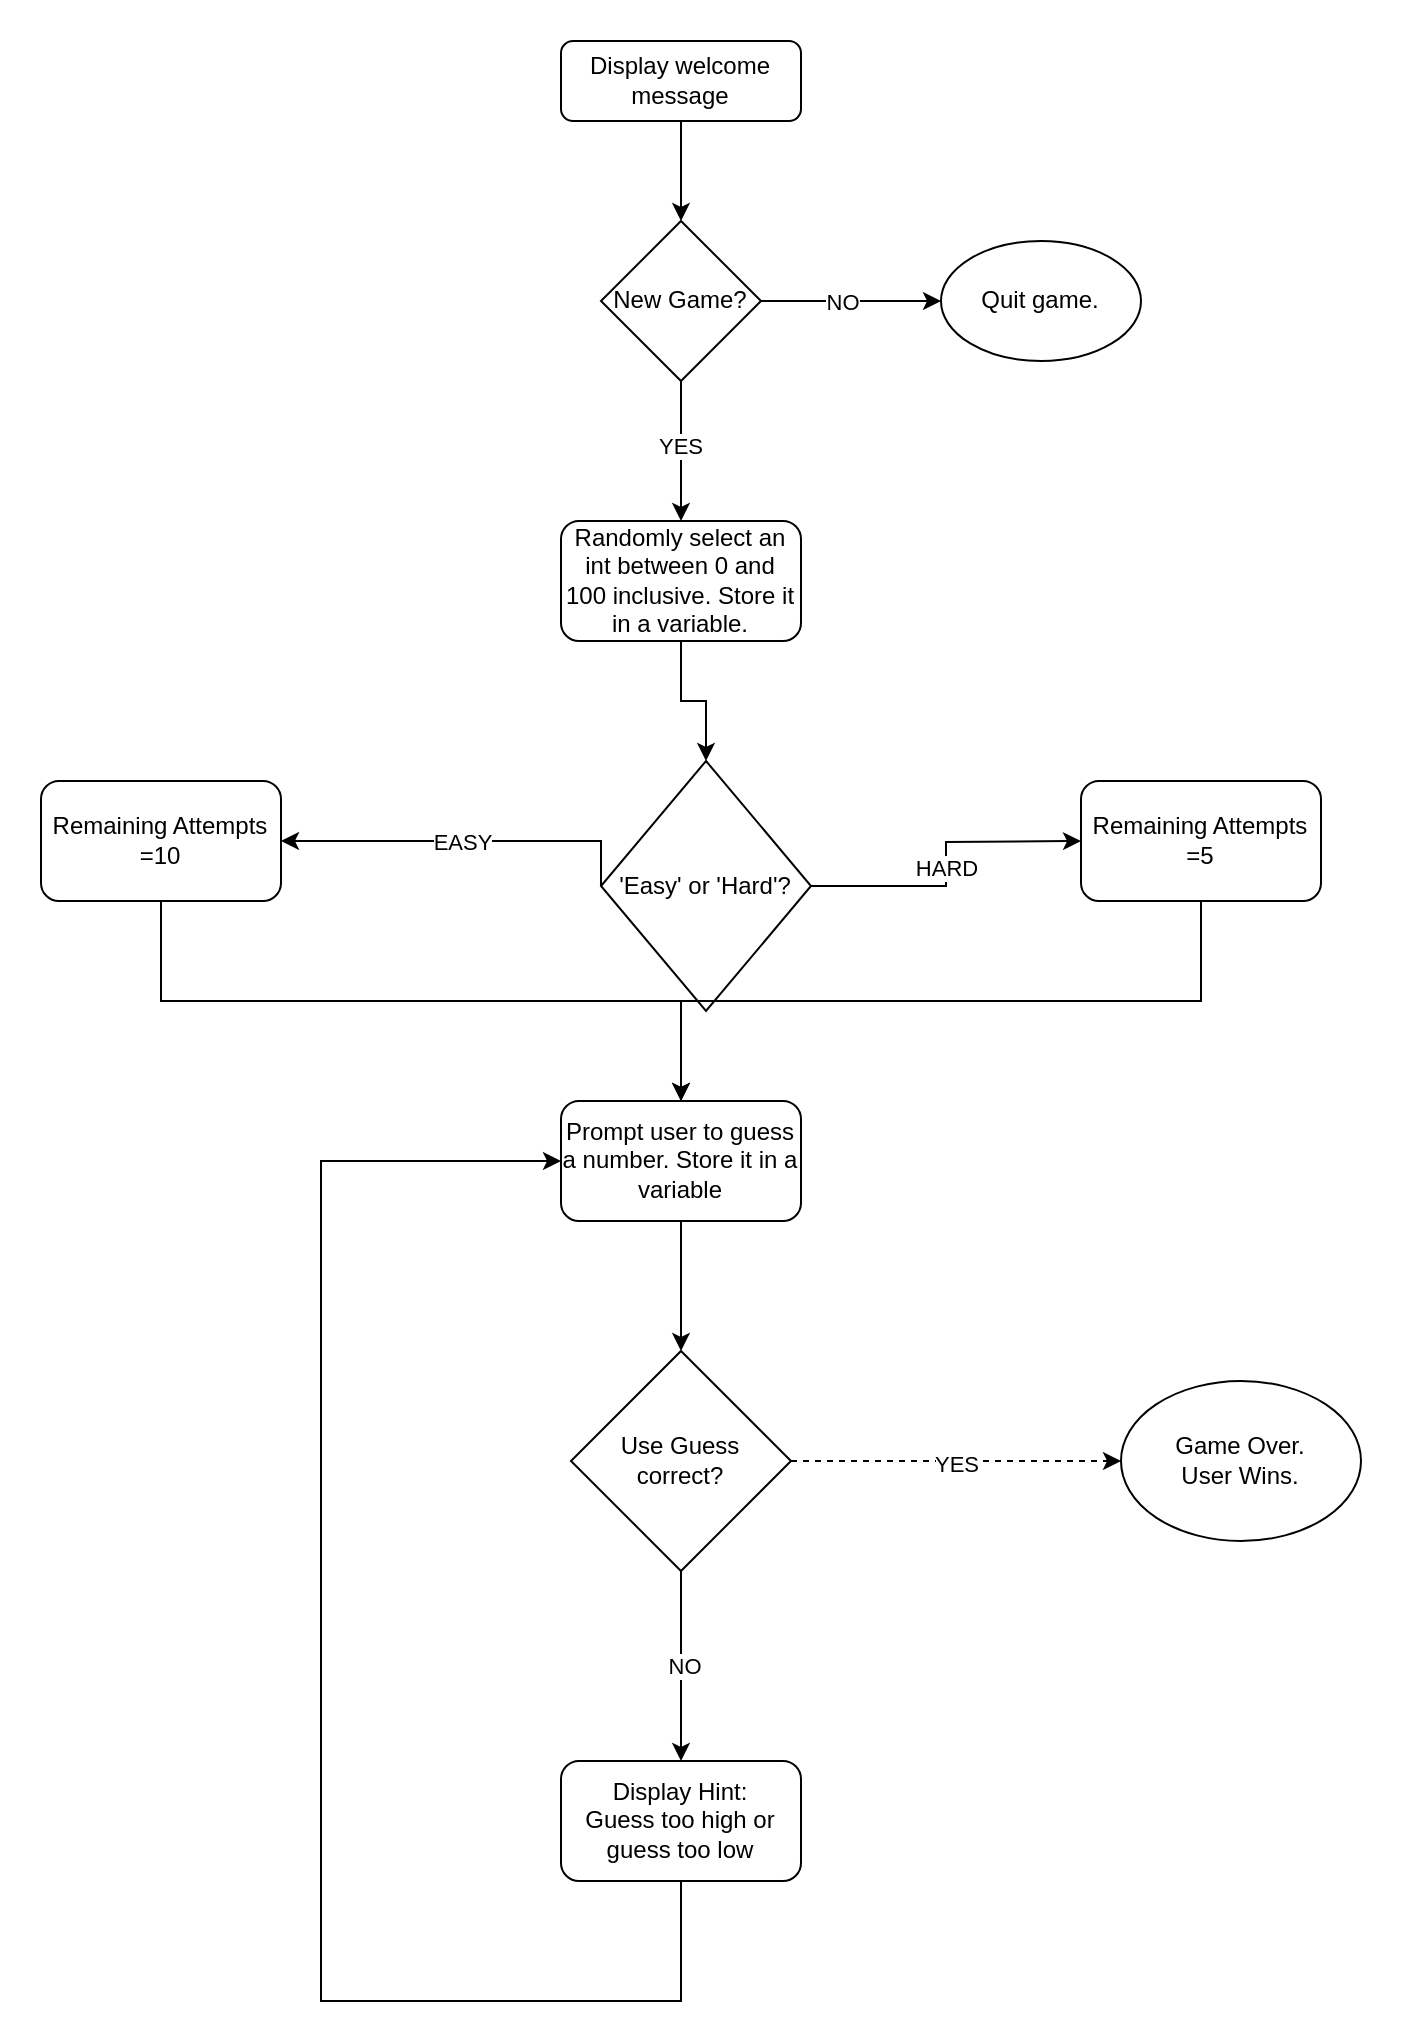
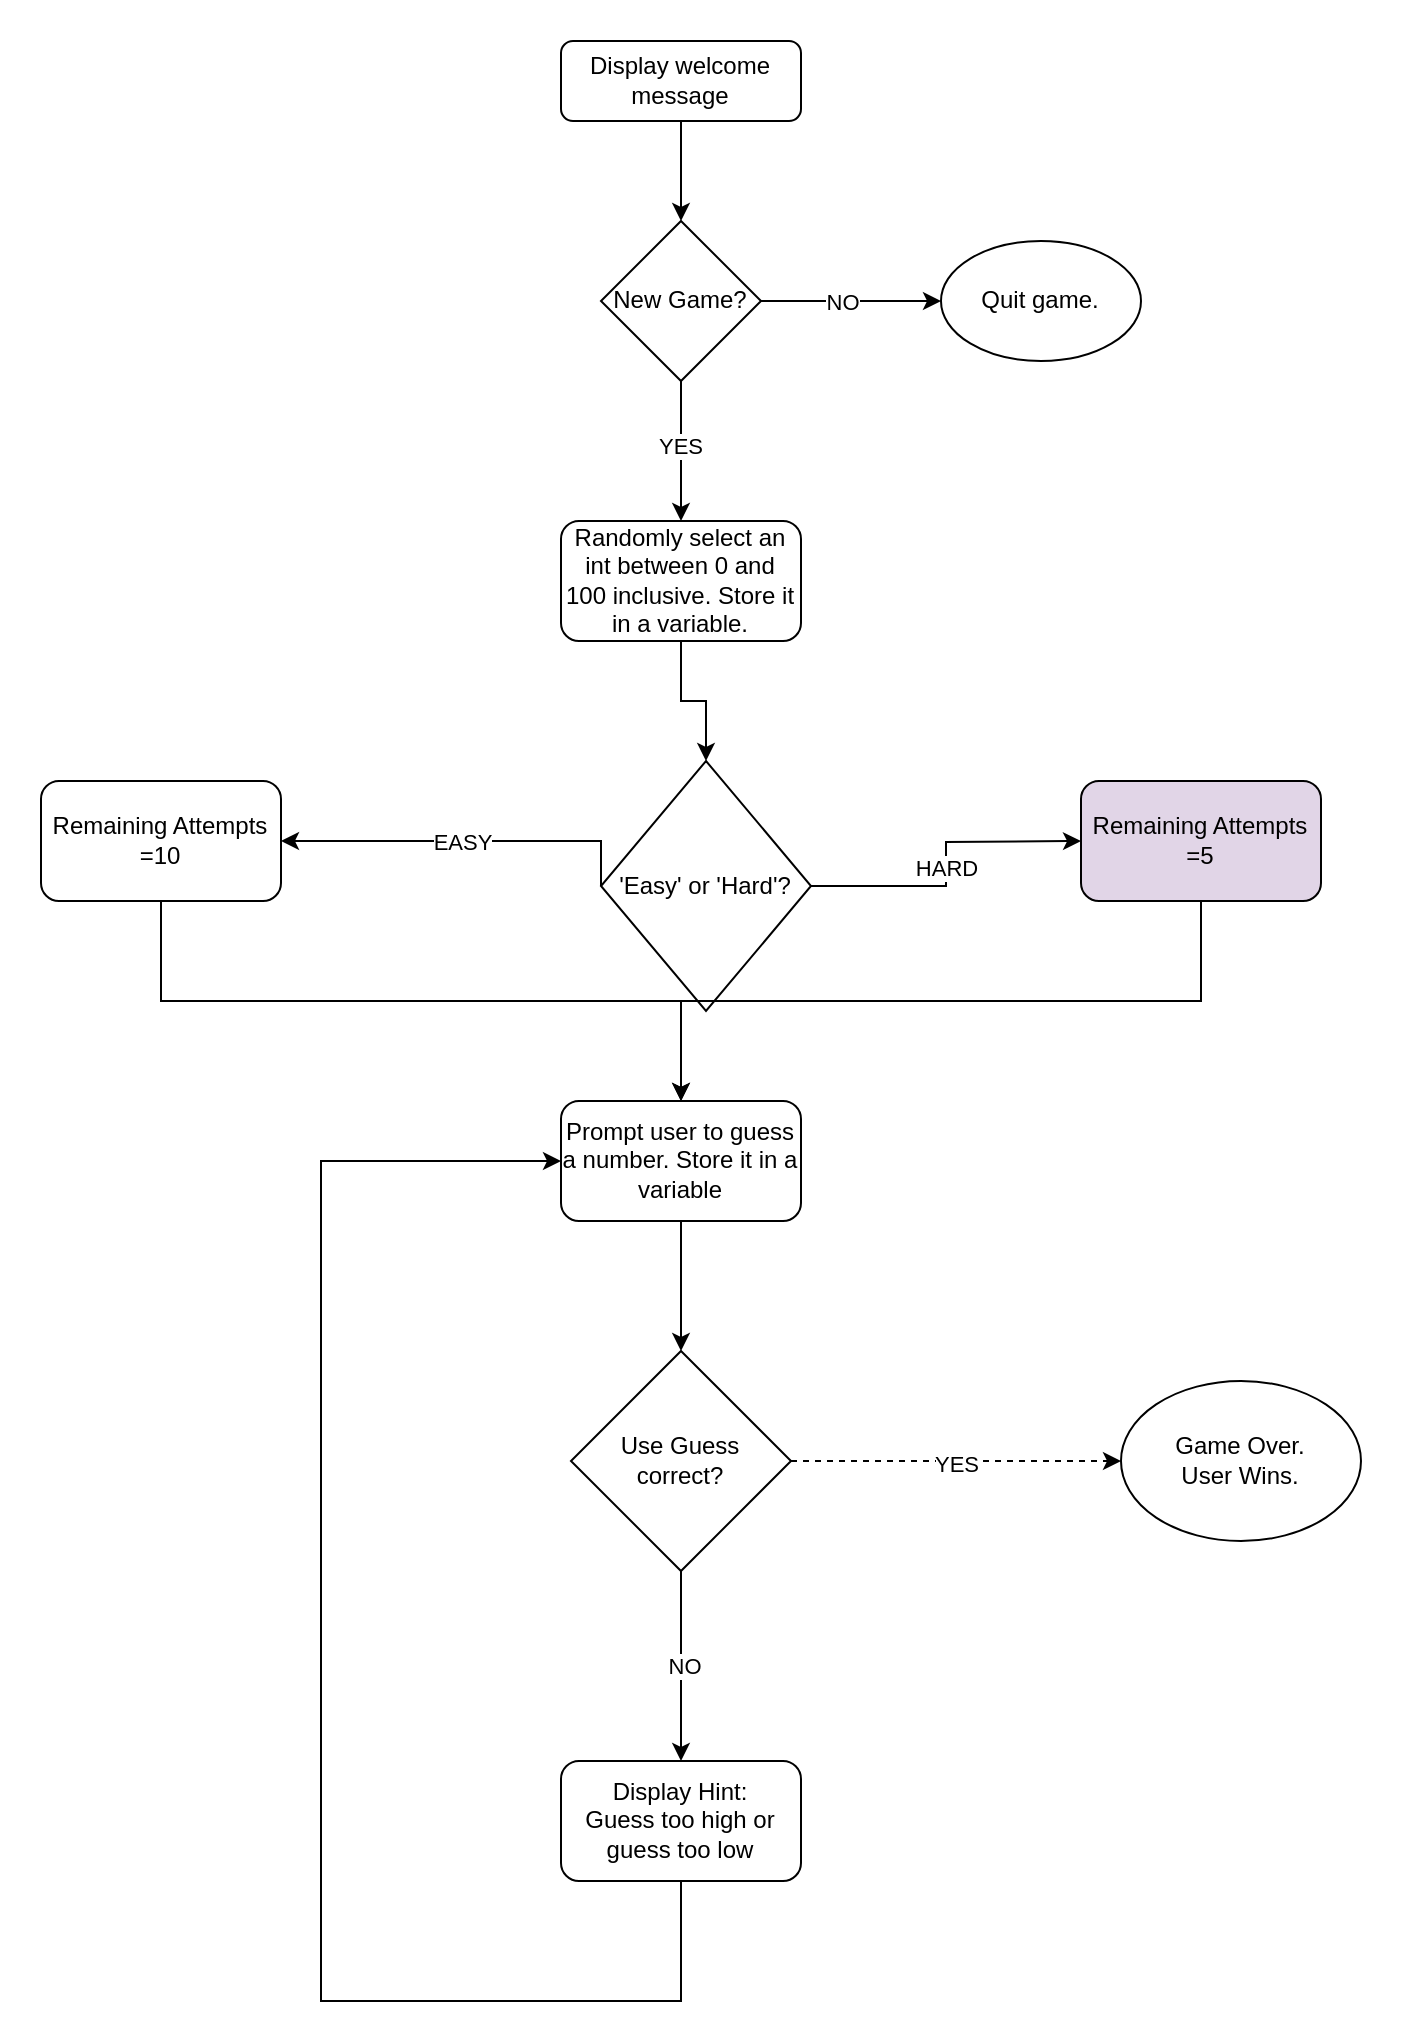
(1201, 841) -> (1201, 841)
